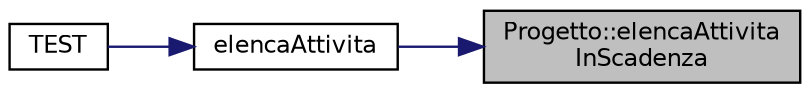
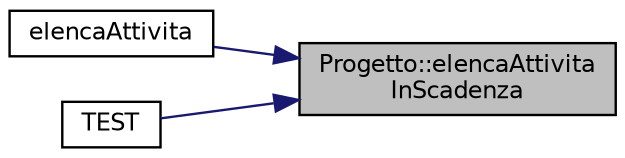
(138, 47) -> (217, 111)
